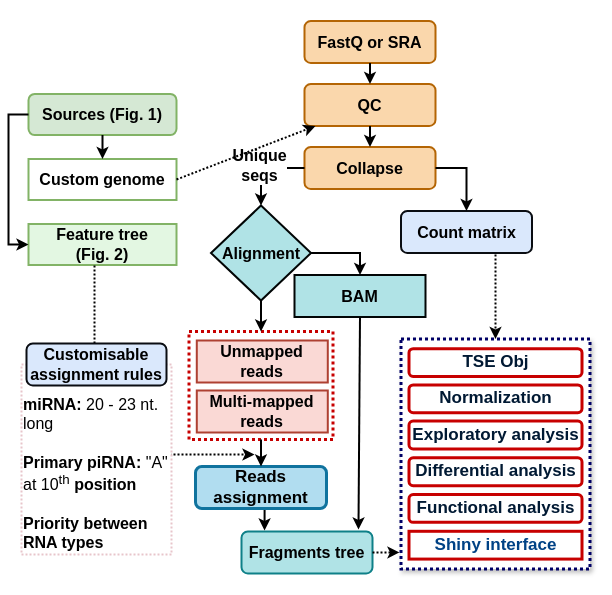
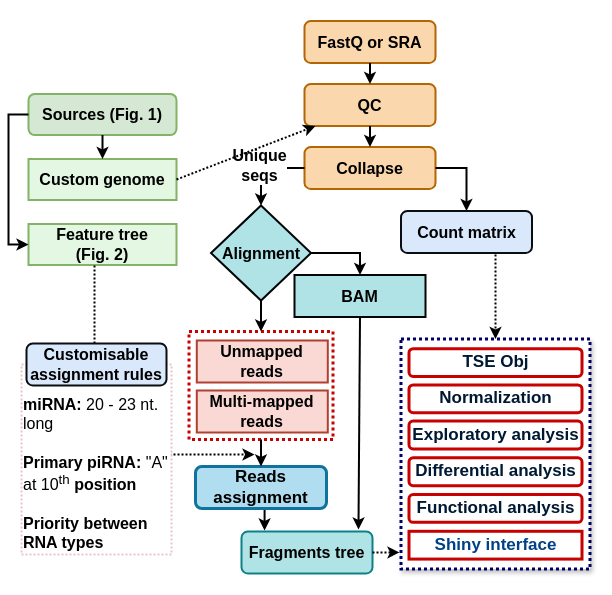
(103, 180) -> (103, 180)
